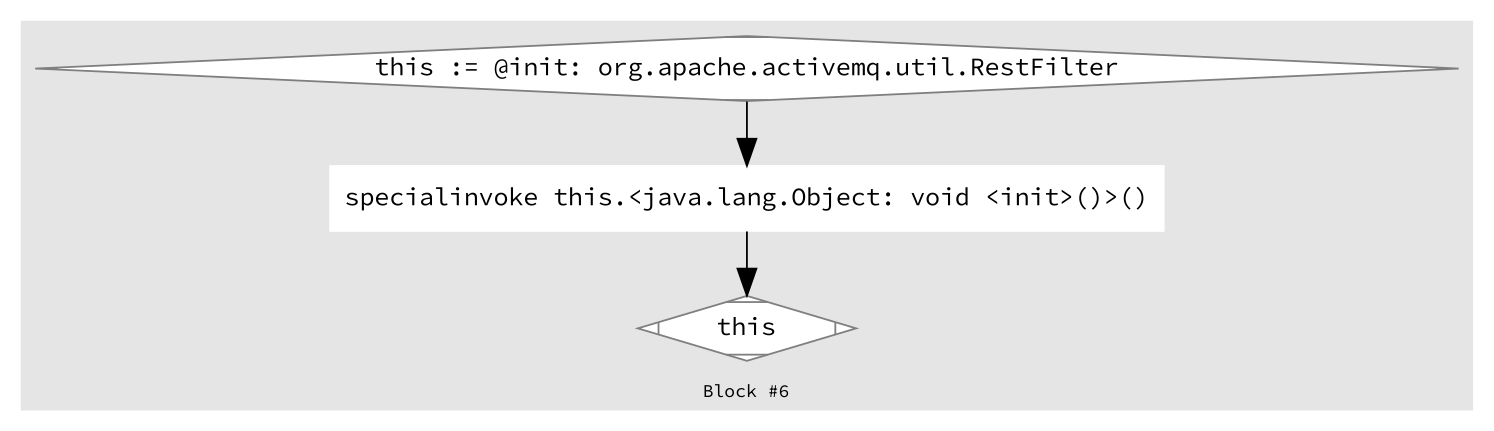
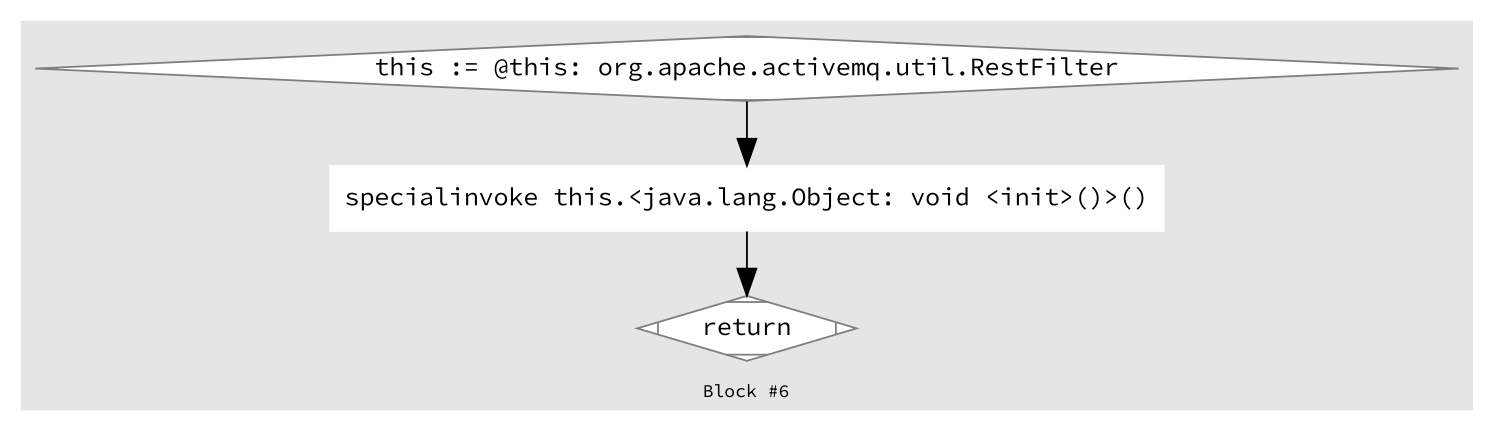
(747, 69) -> (747, 69)
(747, 328) -> (747, 328)
